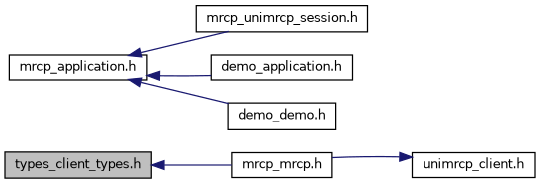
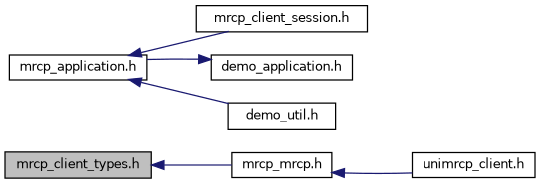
(282, 19) -> (282, 19)
(185, 76) -> (173, 59)
(282, 116) -> (282, 116)
(366, 157) -> (379, 173)
(78, 165) -> (78, 165)
